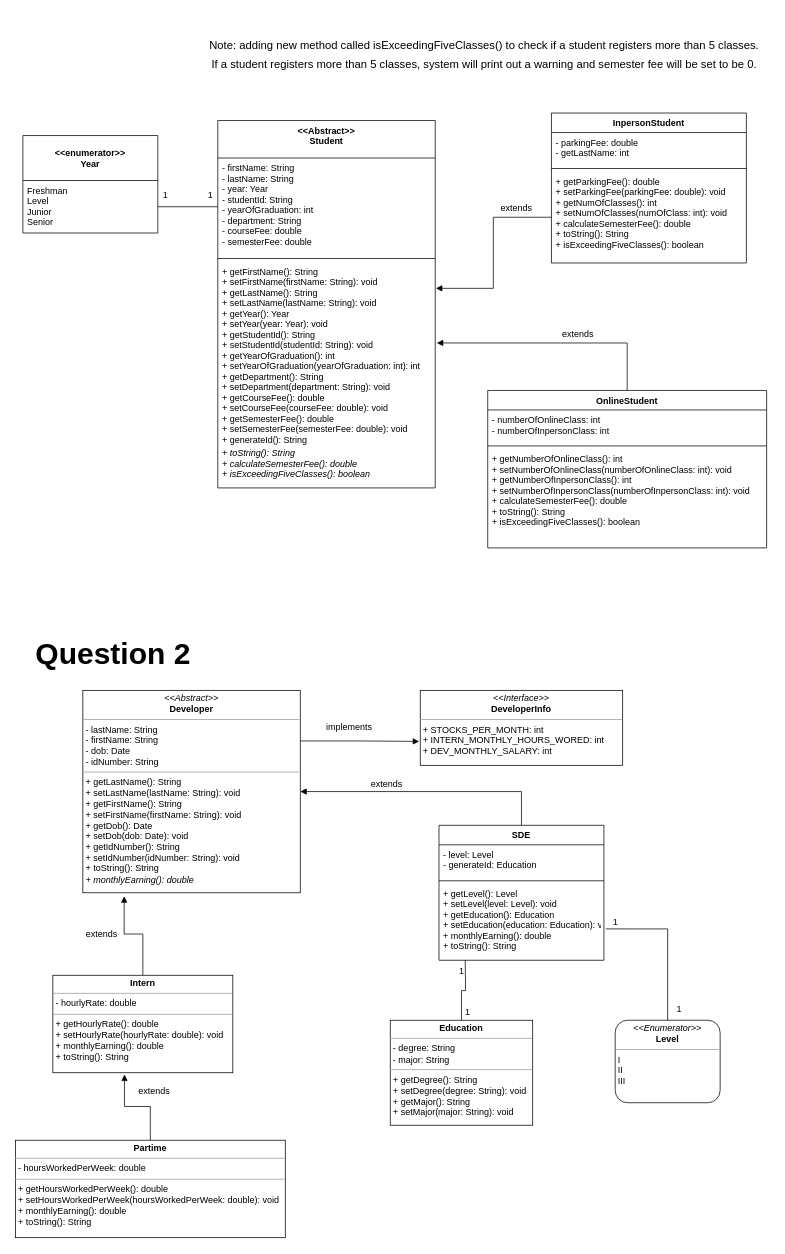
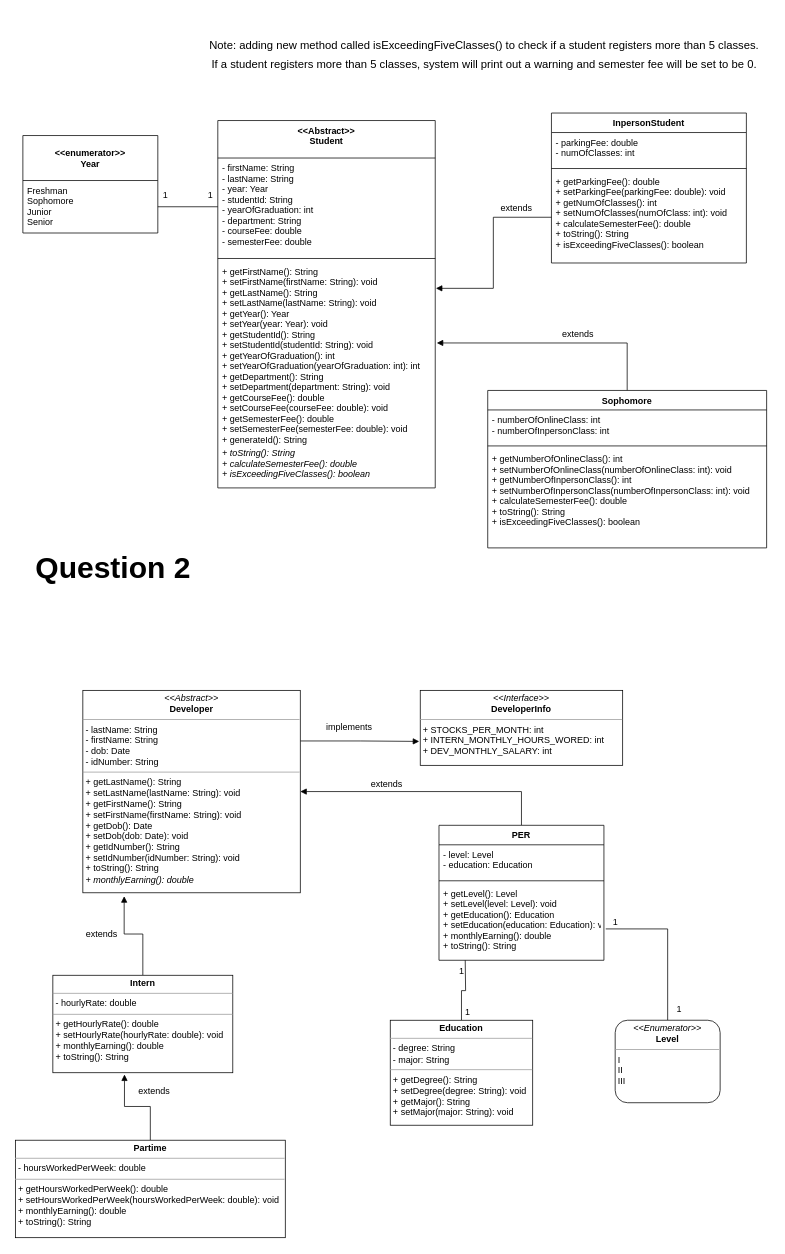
(600, 143) -> (600, 143)
(47, 191) -> (47, 191)
(627, 401) -> (627, 401)
(113, 653) -> (113, 567)
(521, 836) -> (521, 836)
(472, 855) -> (472, 855)
